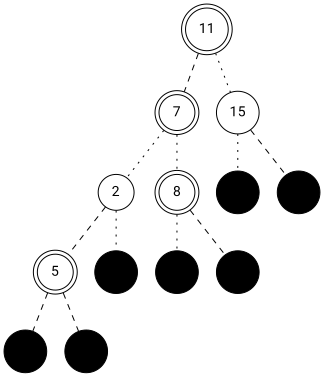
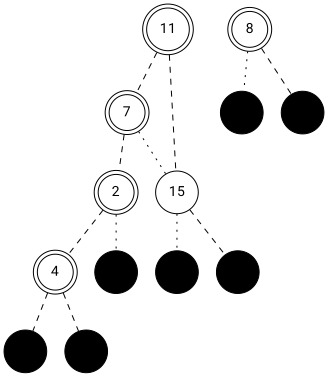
(223, 73) -> (173, 113)
(177, 153) -> (152, 153)
(145, 154) -> (122, 152)
(116, 192) -> (116, 192)
(55, 272) -> (55, 272)
